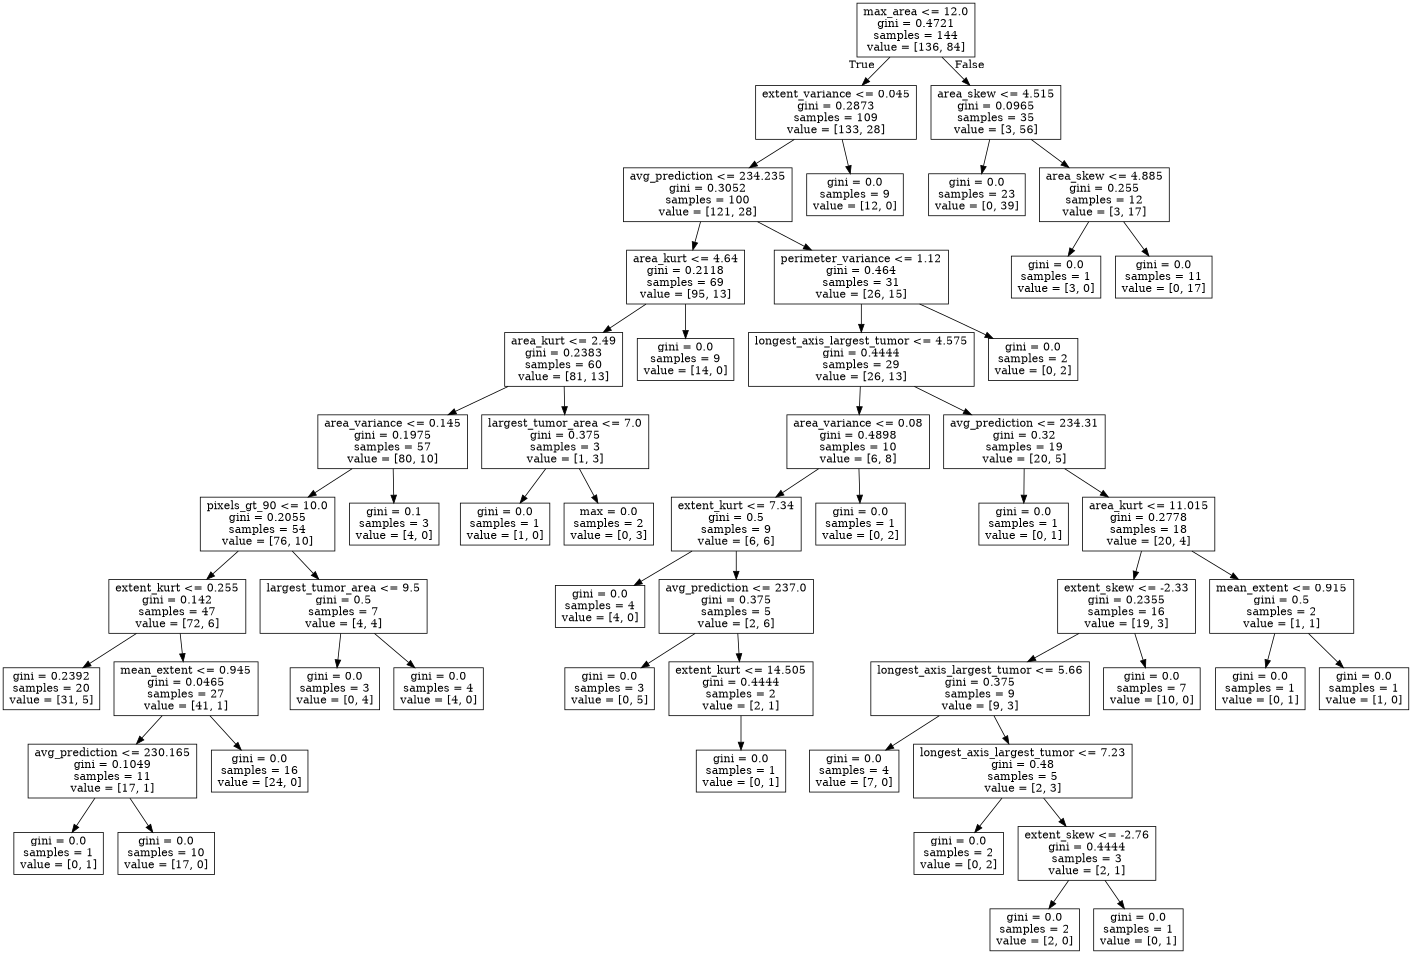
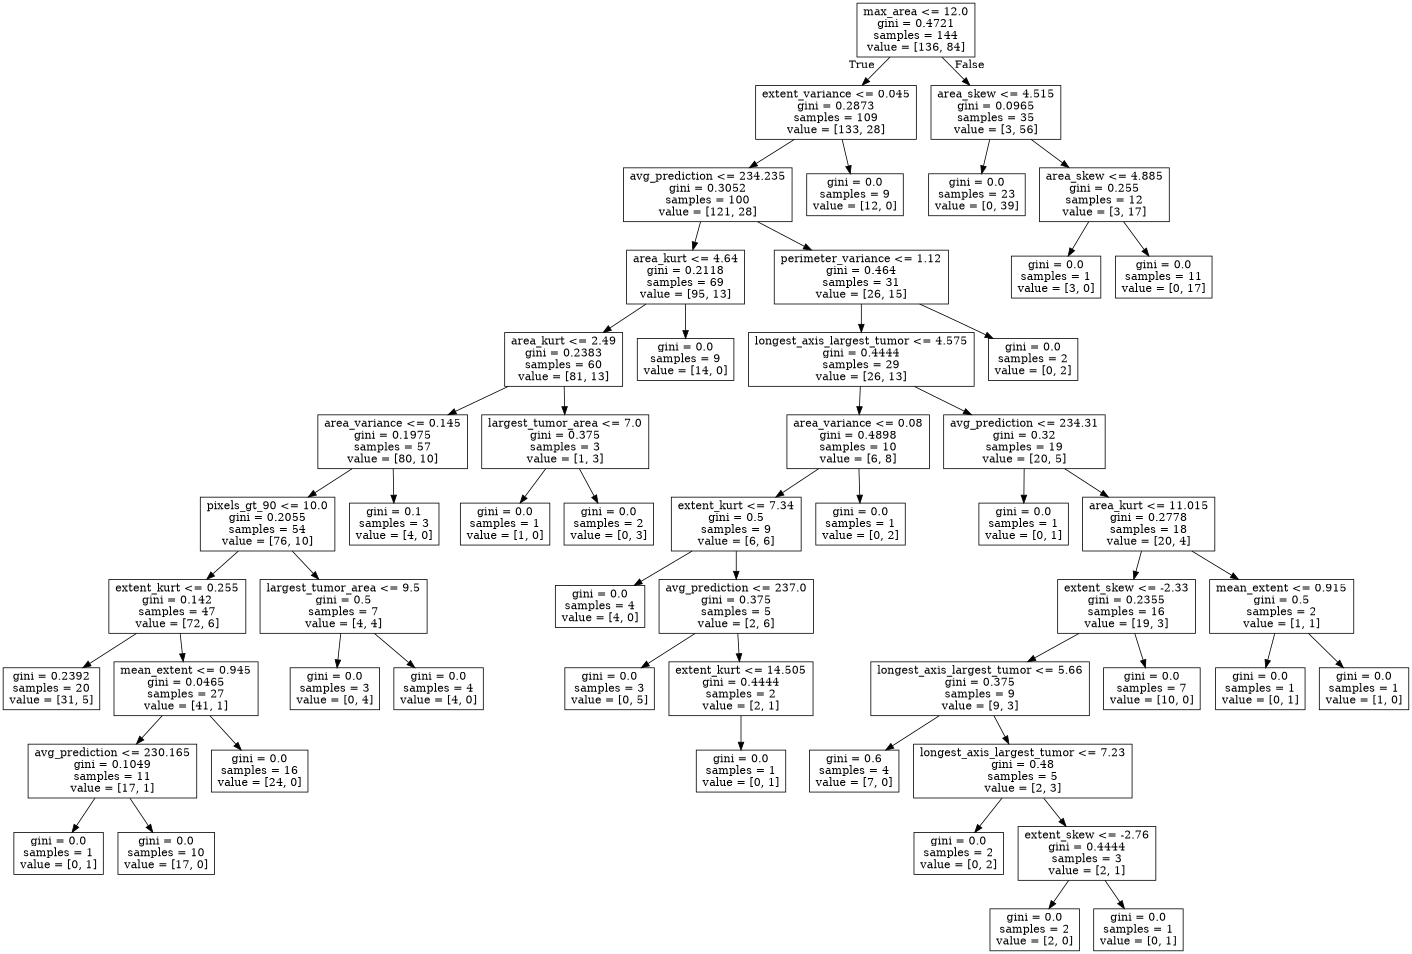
(609, 524) -> (609, 524)
(854, 771) -> (854, 771)
